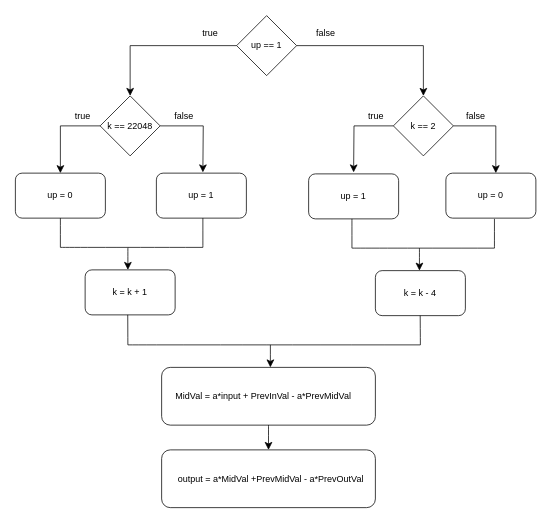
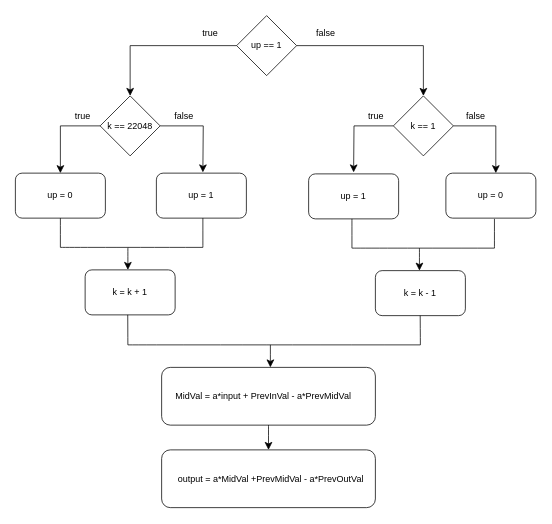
(423, 126) -> (423, 126)
(420, 293) -> (420, 293)
